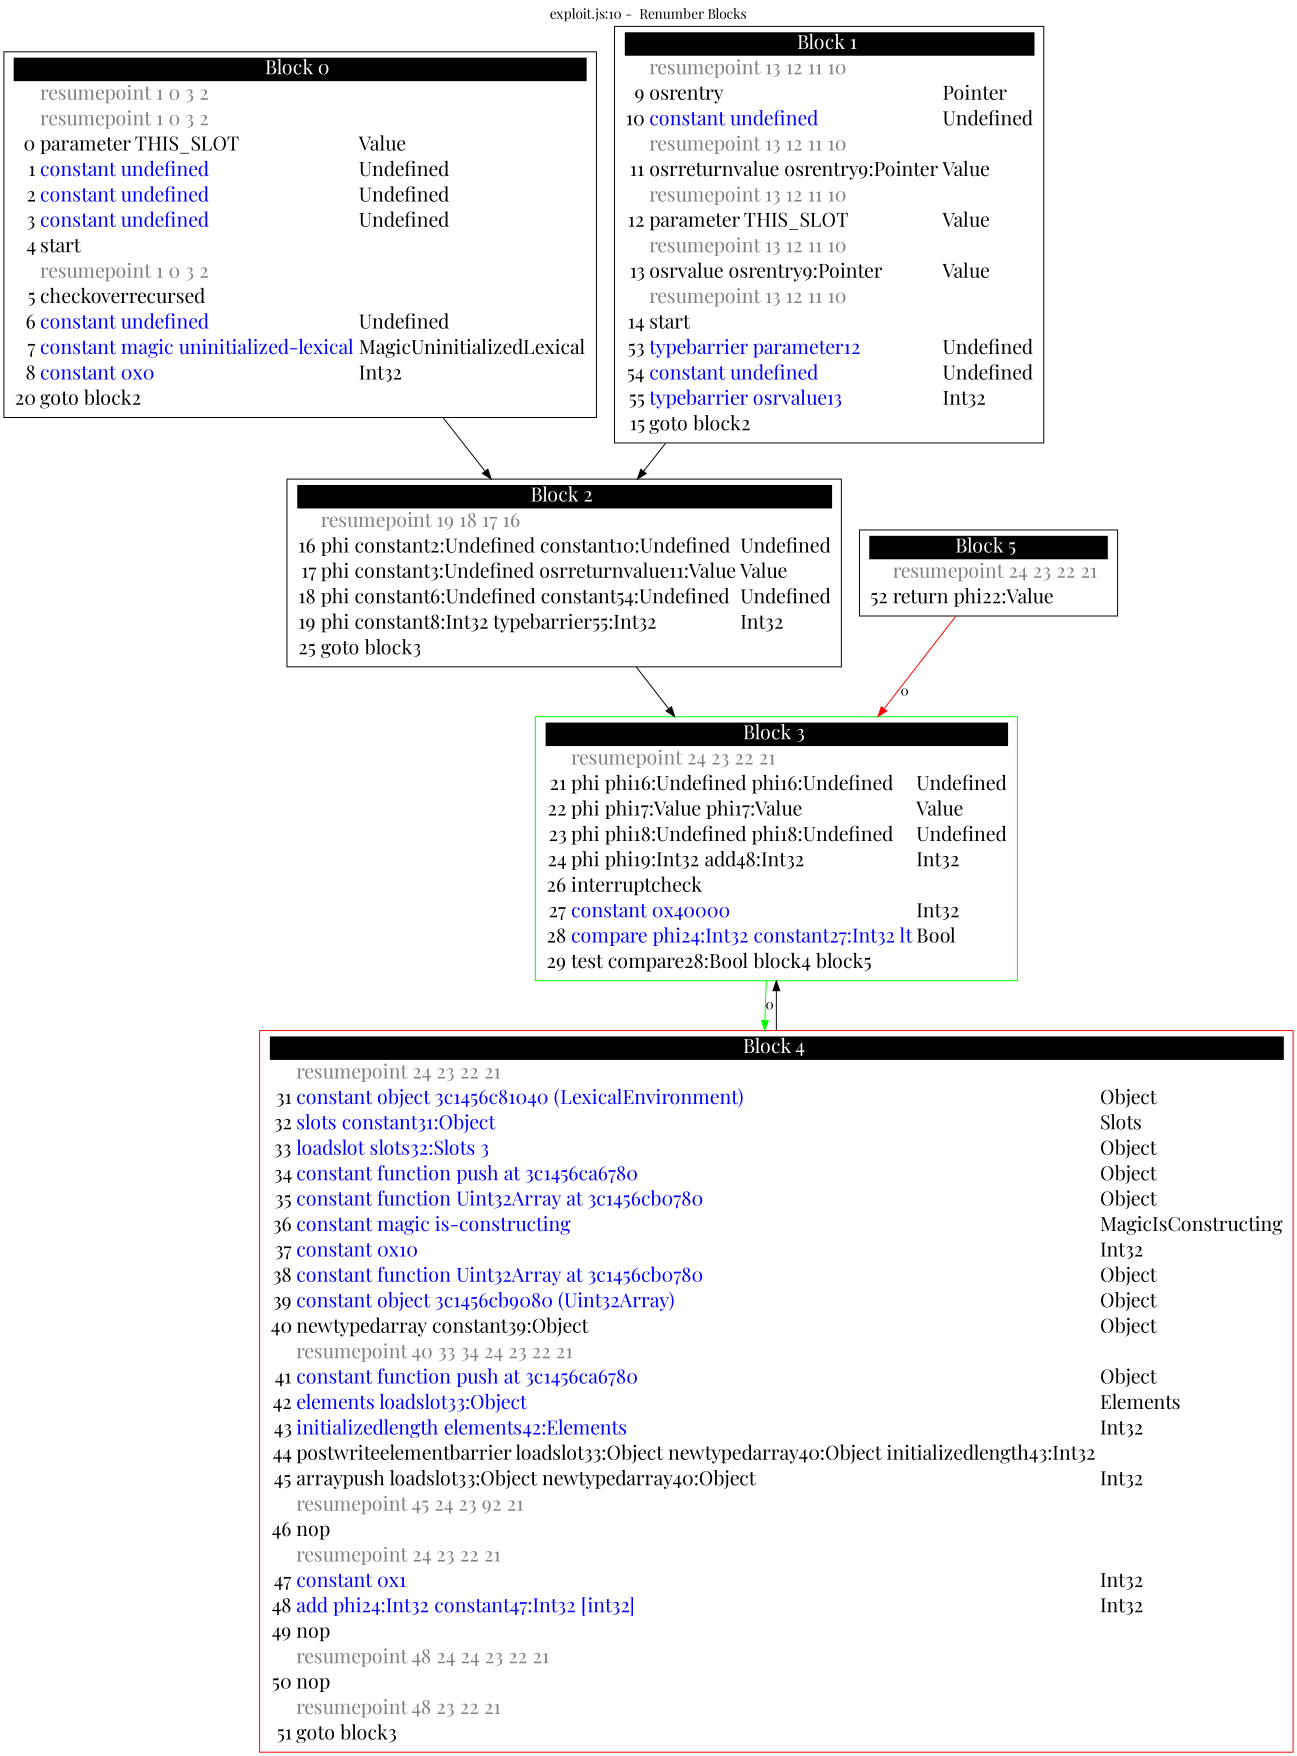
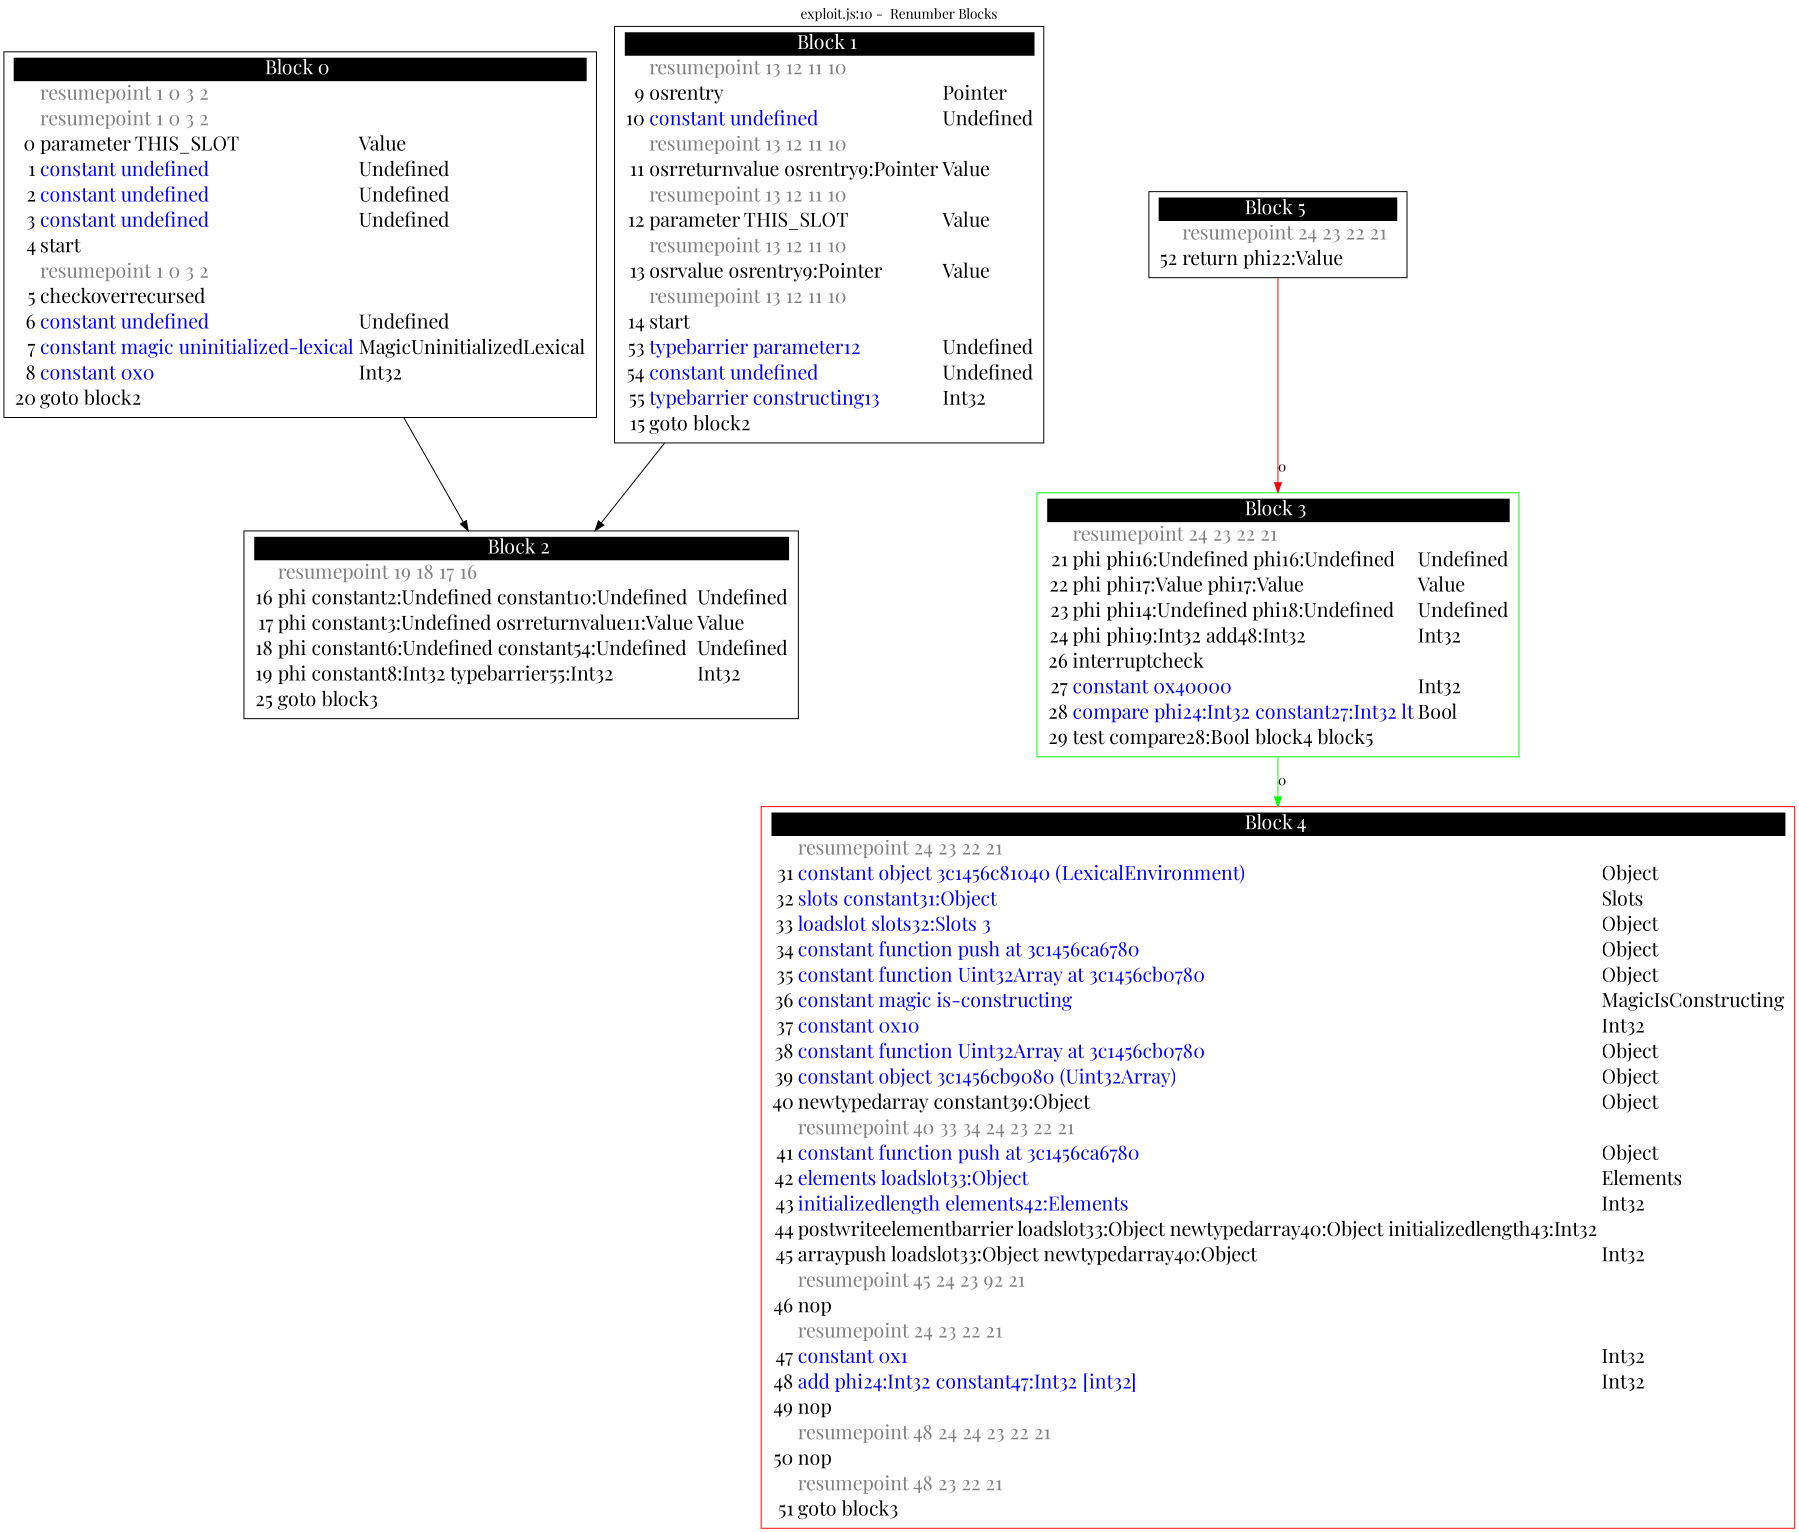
(746, 399) -> (765, 399)
(652, 688) -> none
(732, 835) -> (1233, 611)
(776, 1011) -> none
